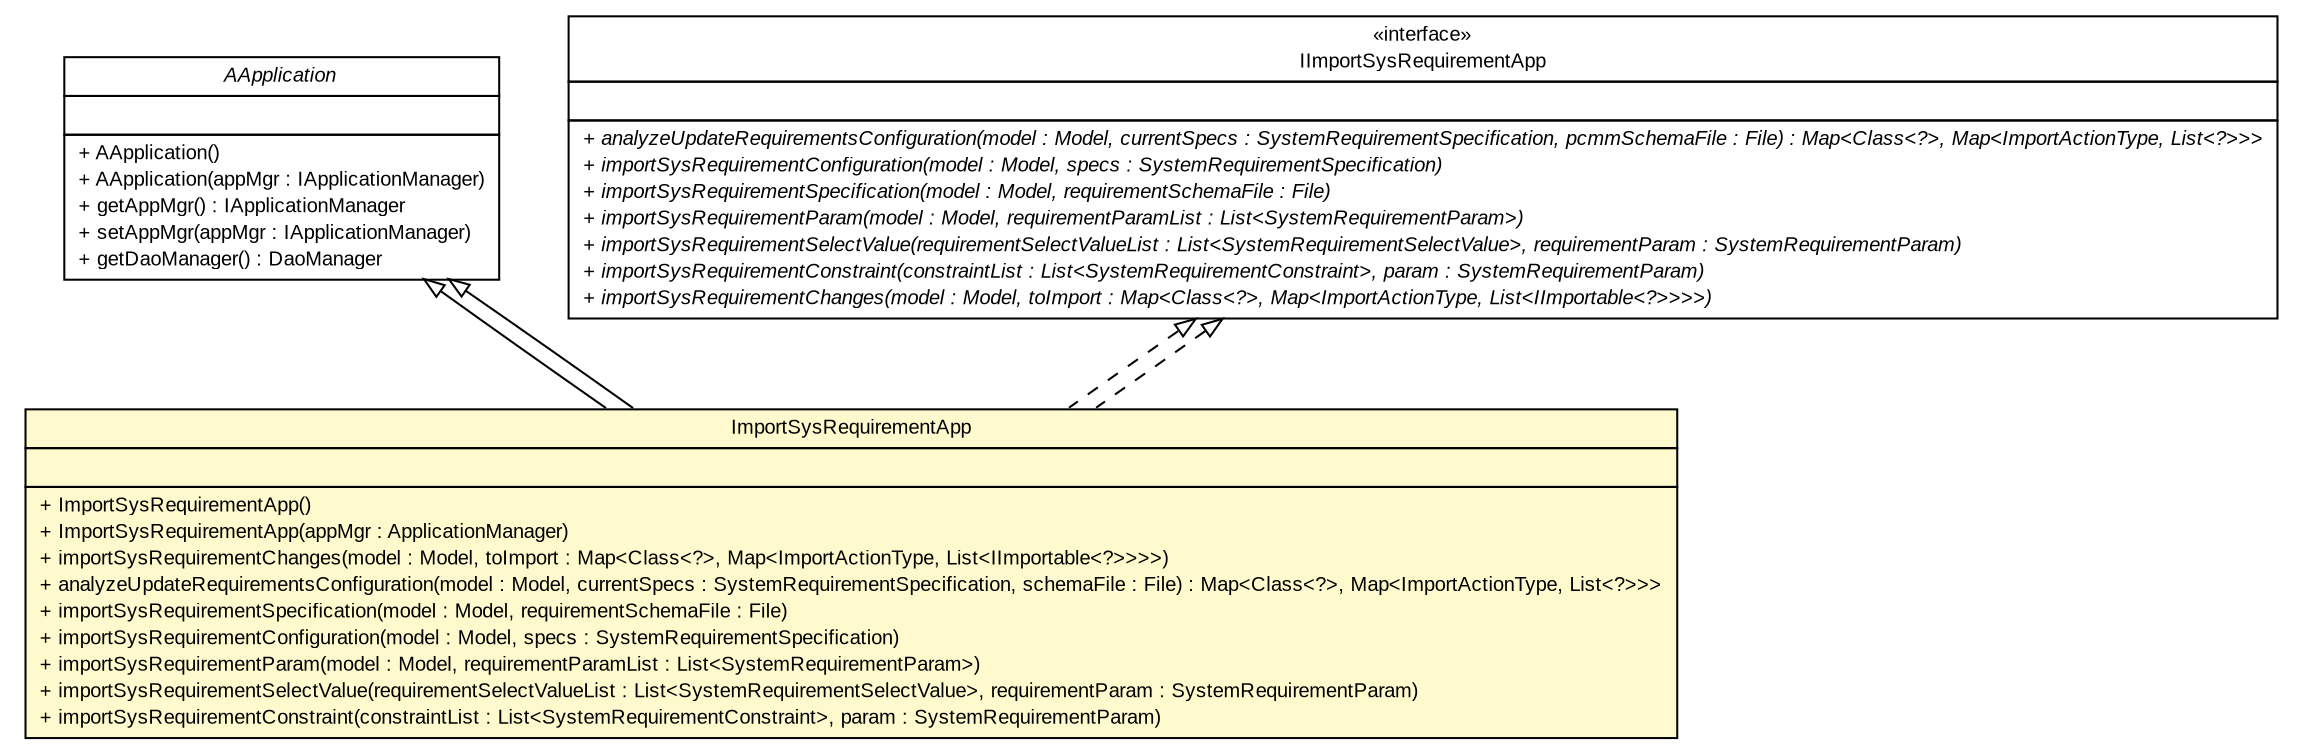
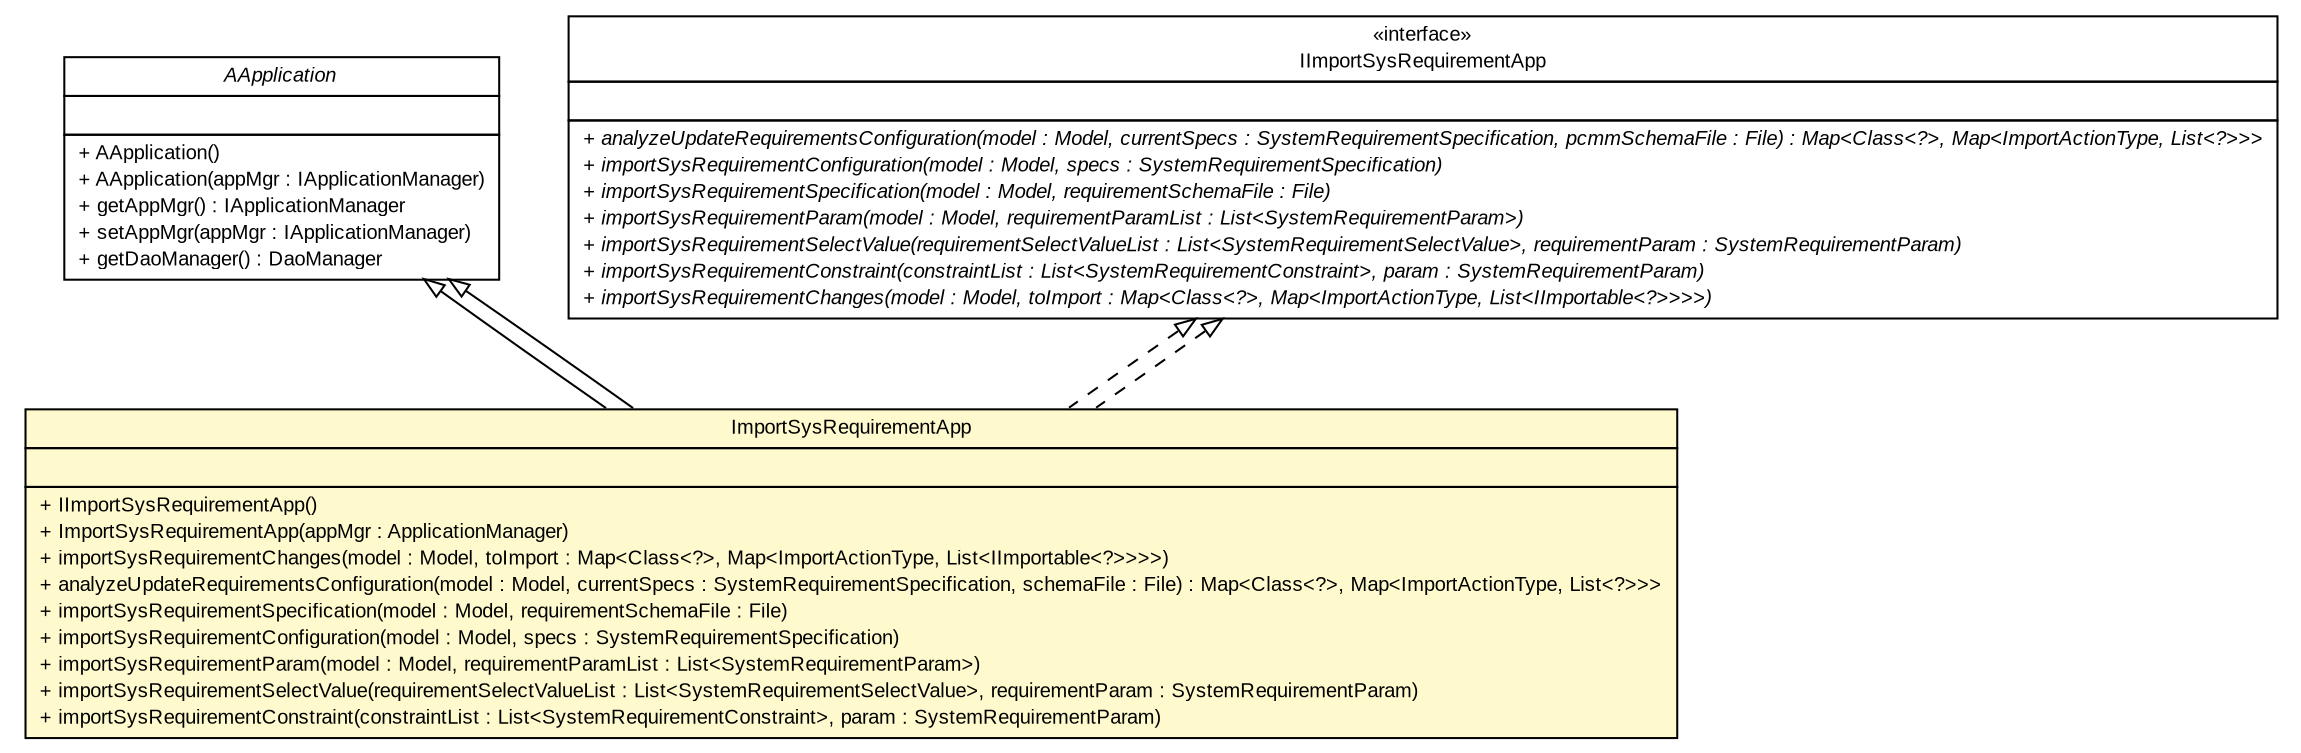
(176, 505) -> (179, 505)
